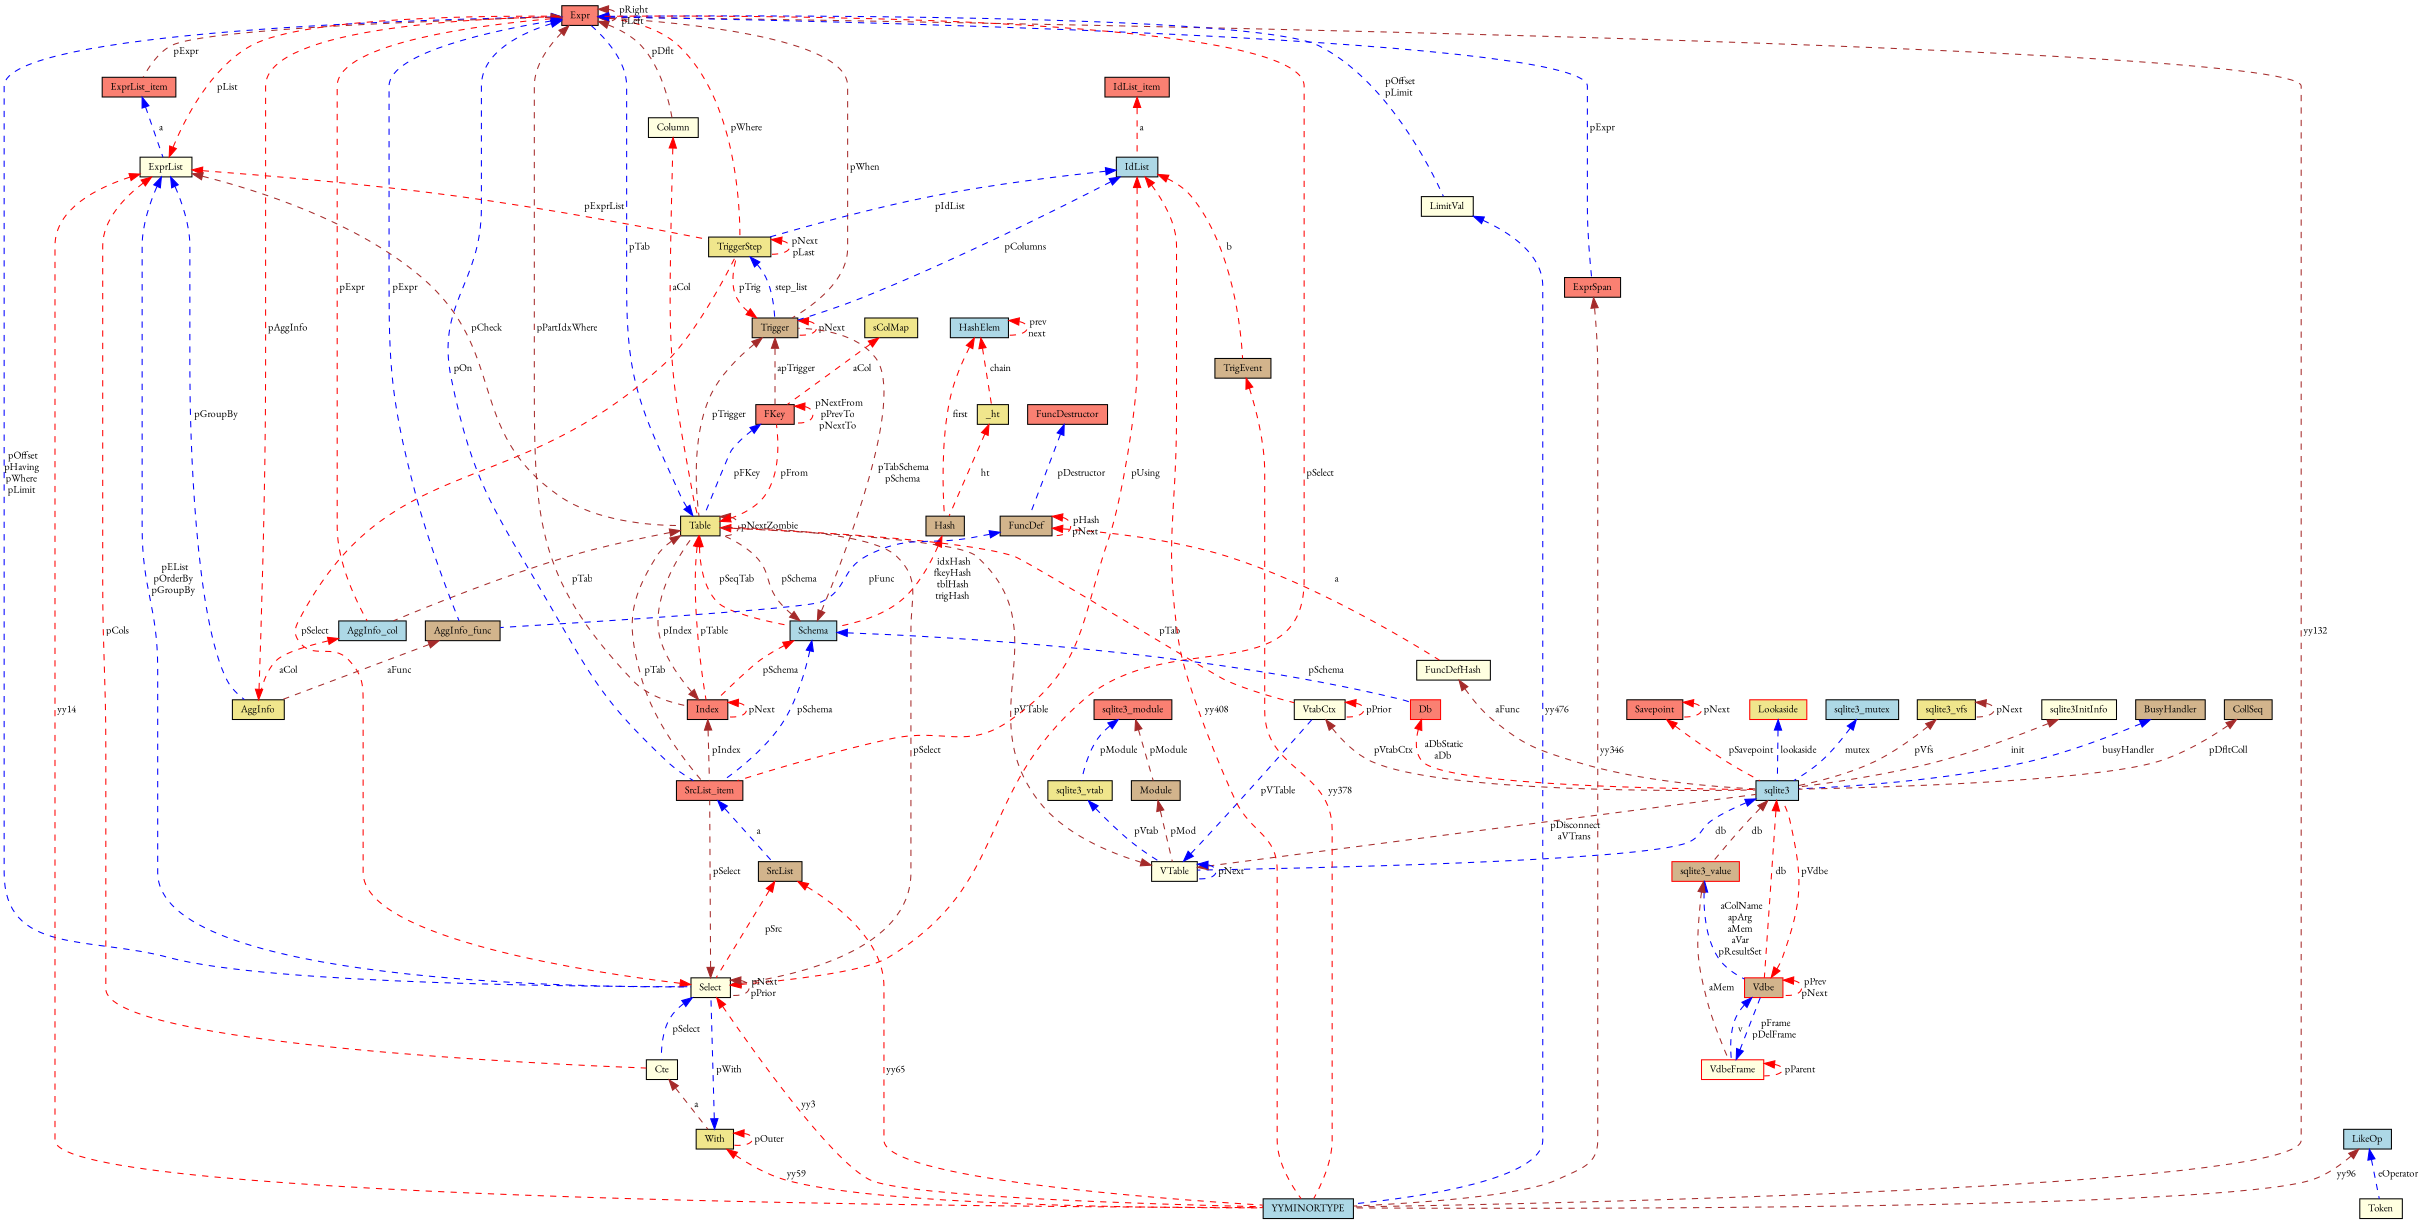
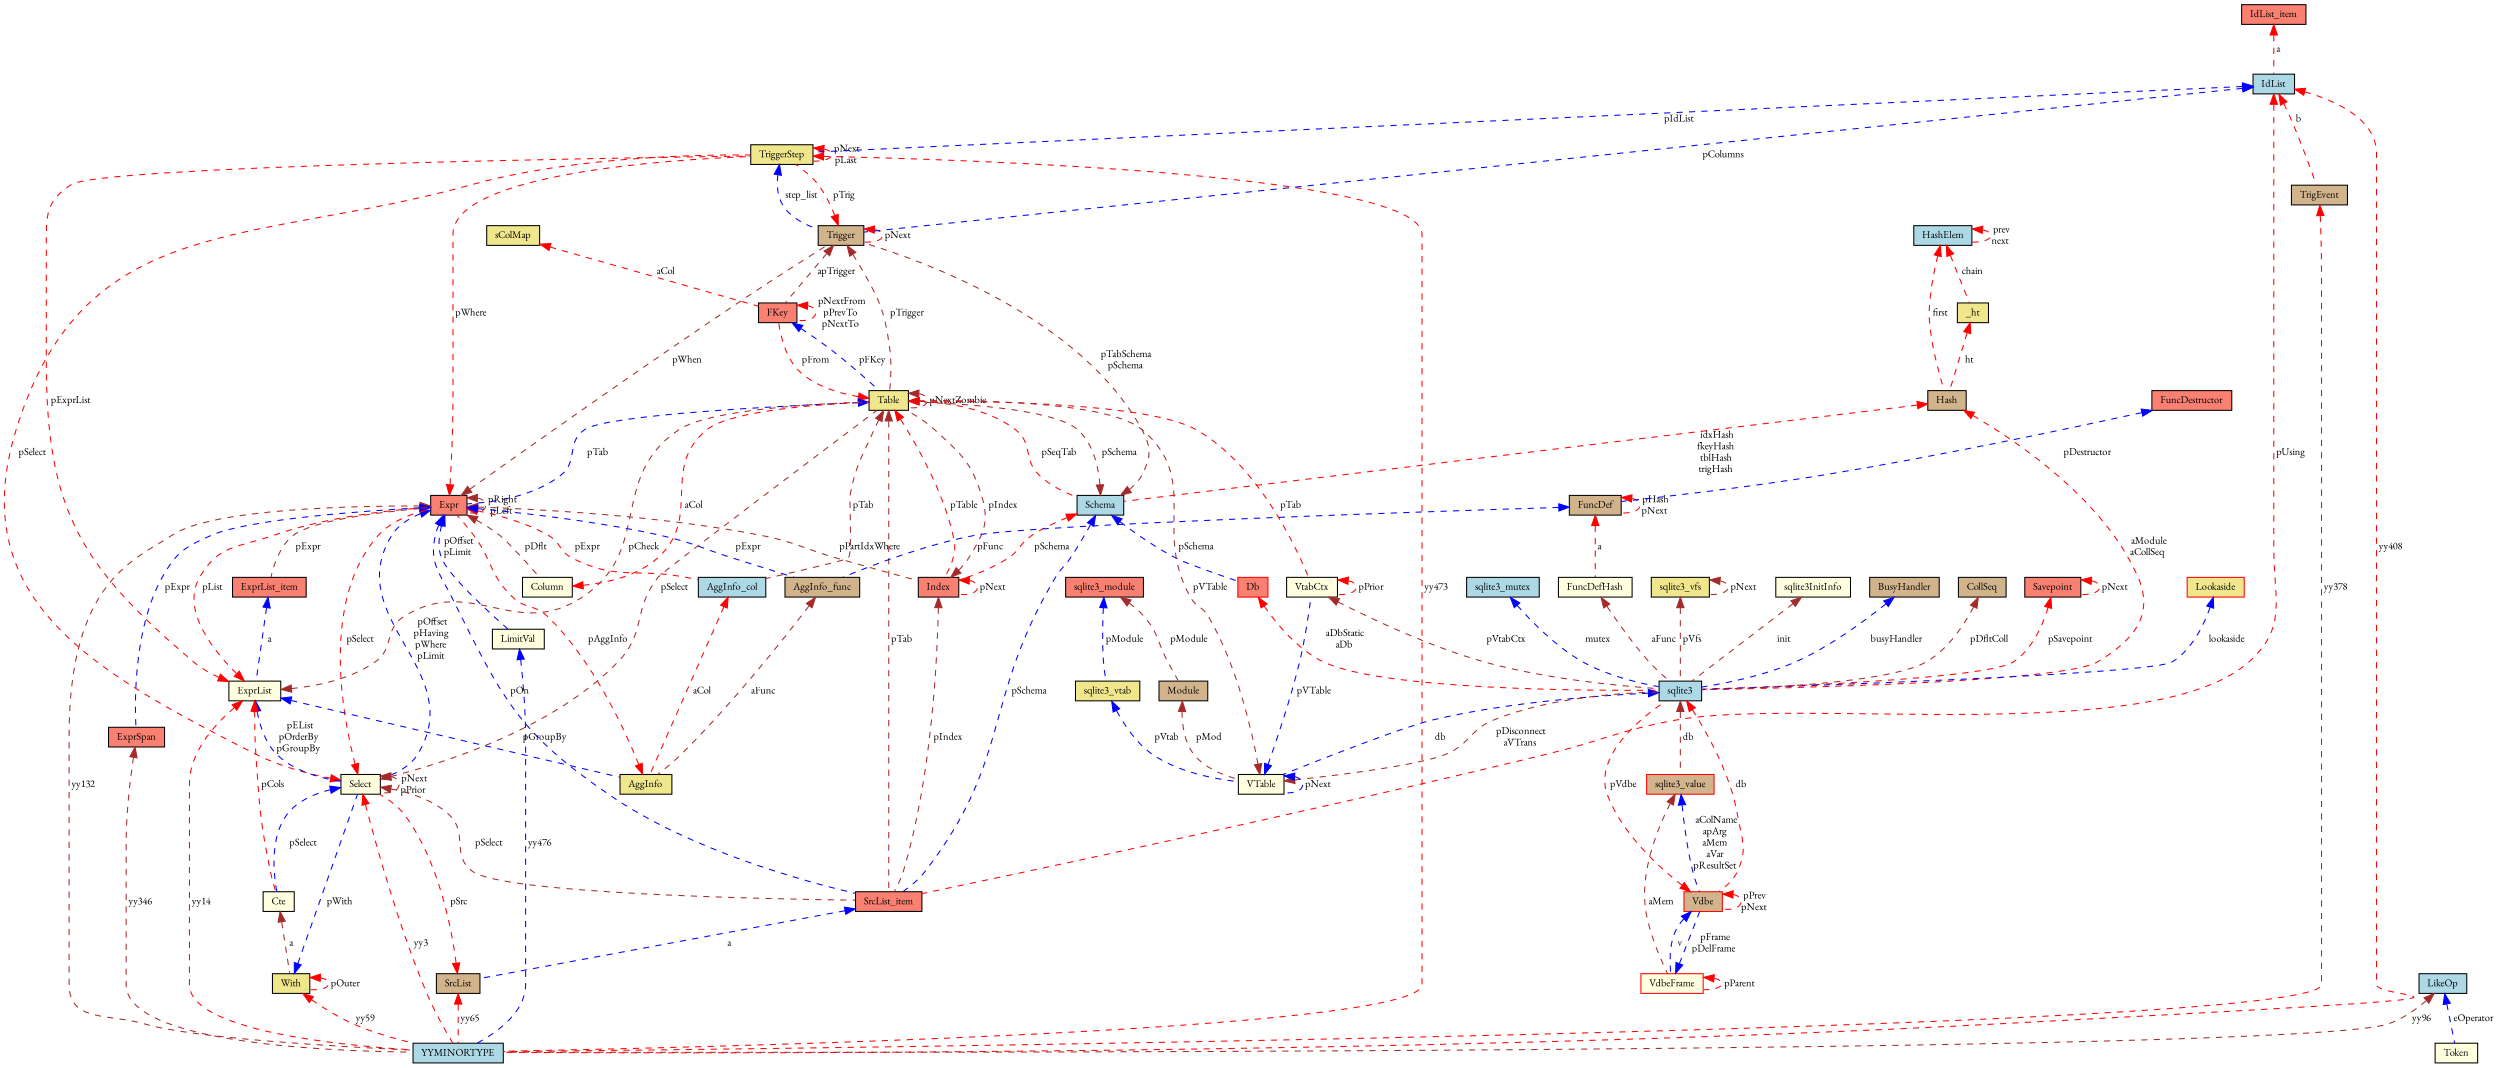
none -> (2087, 665)
none -> (1422, 709)
